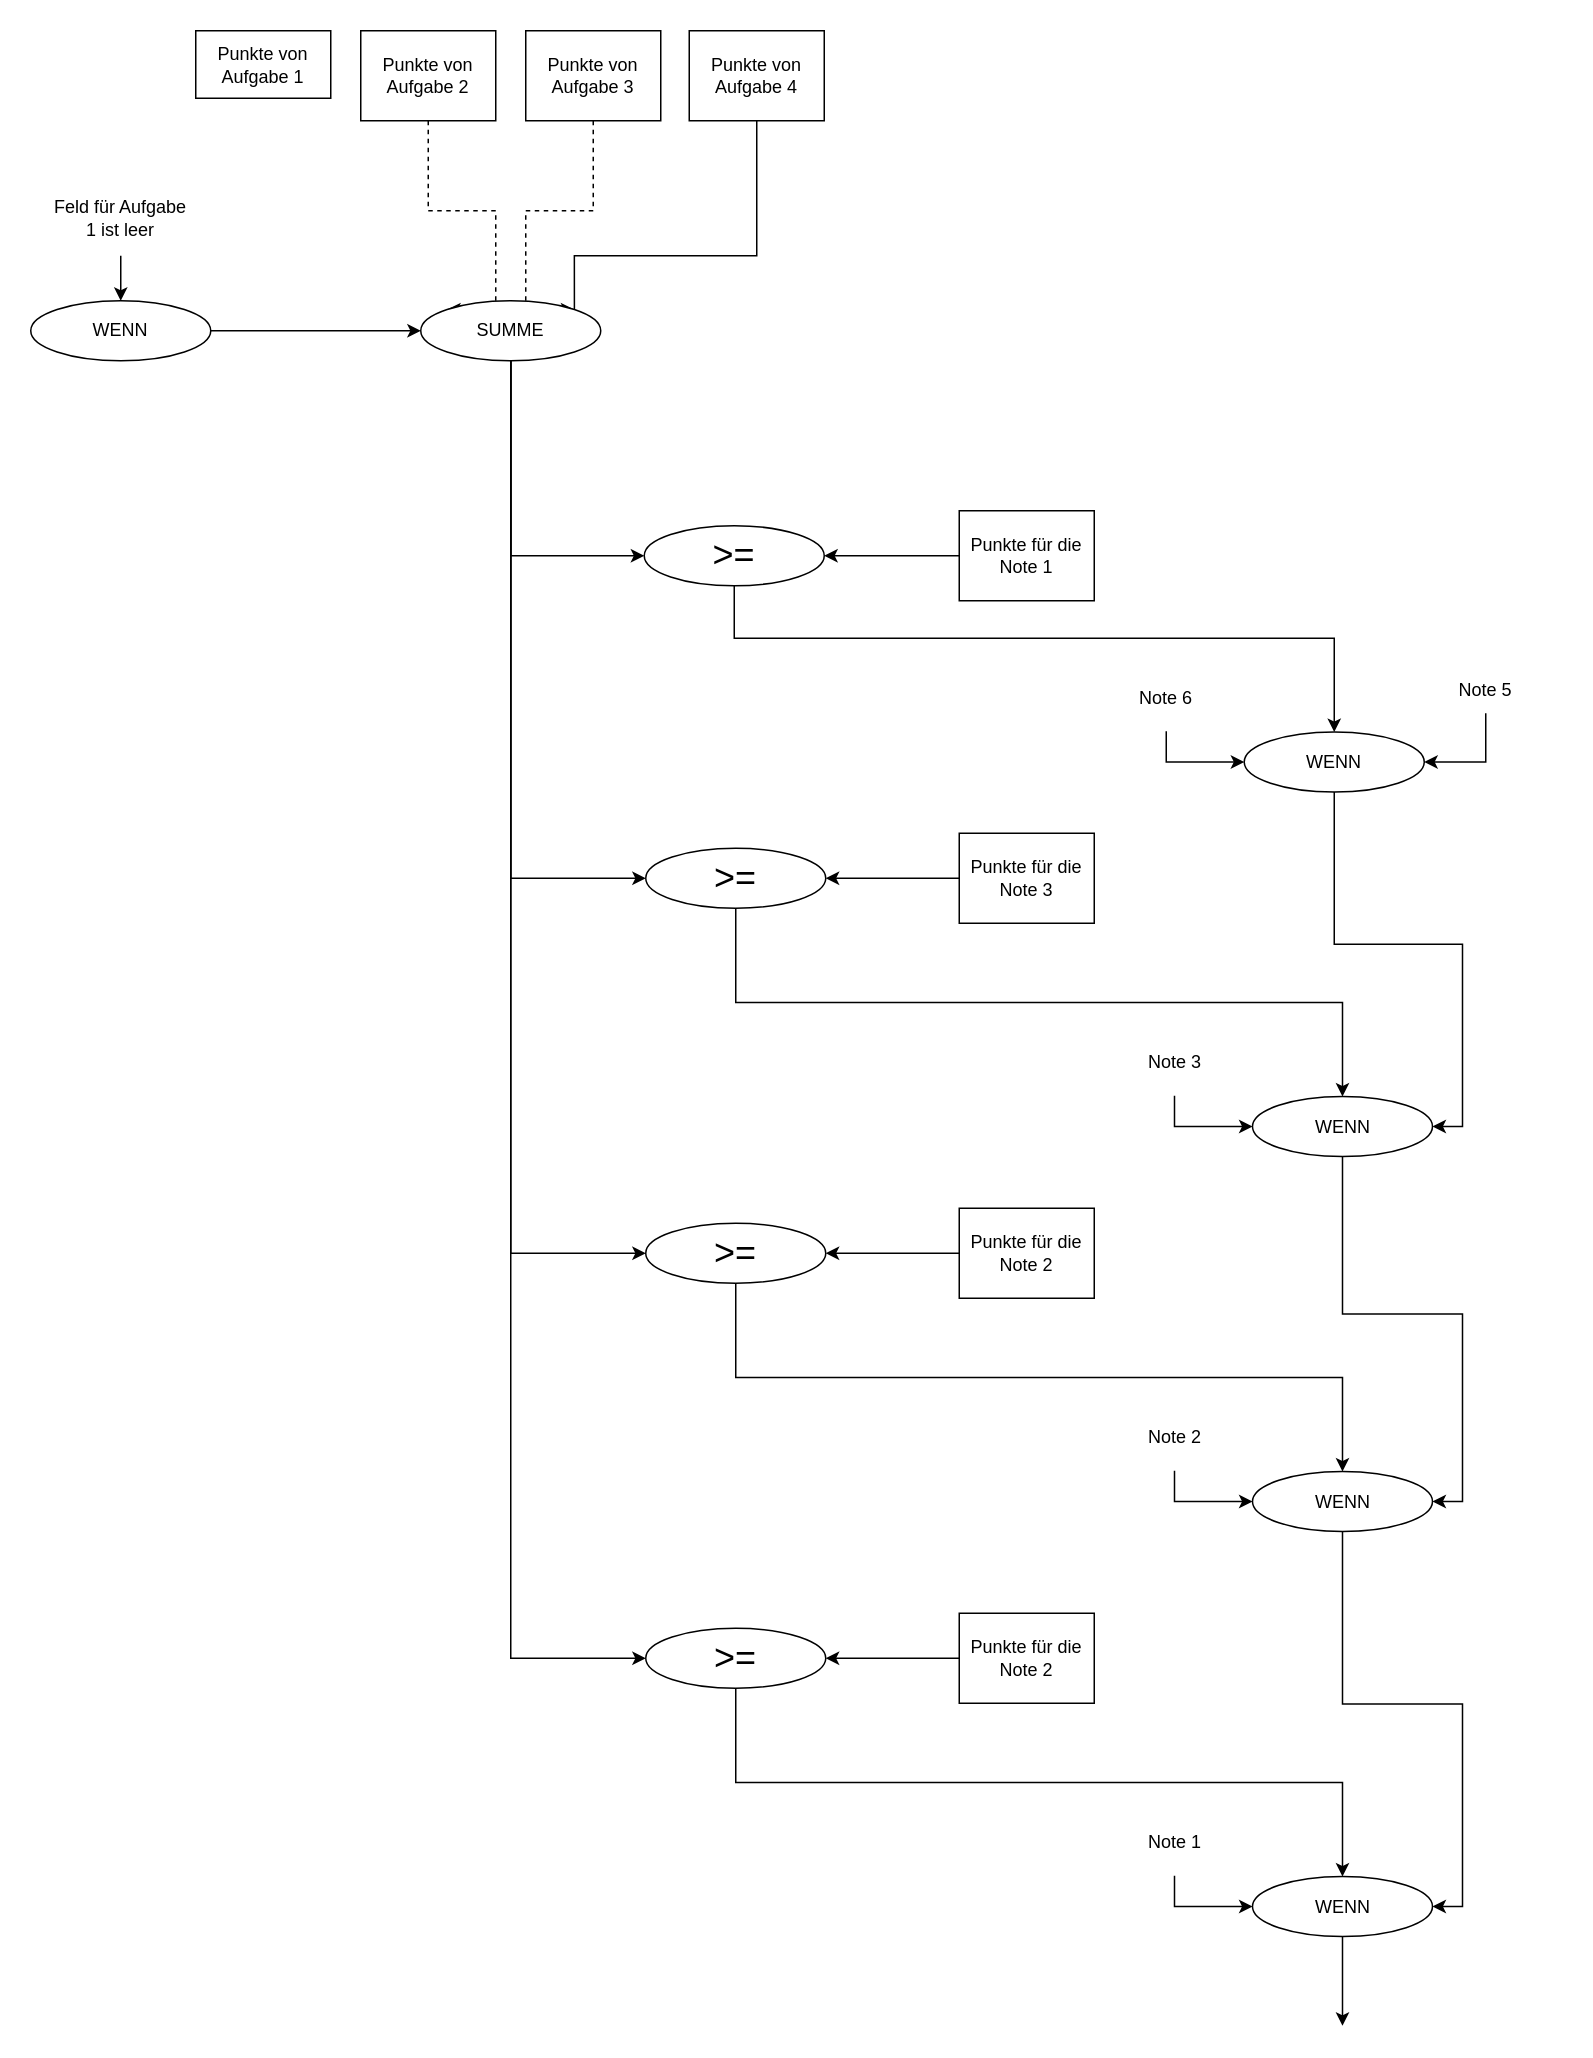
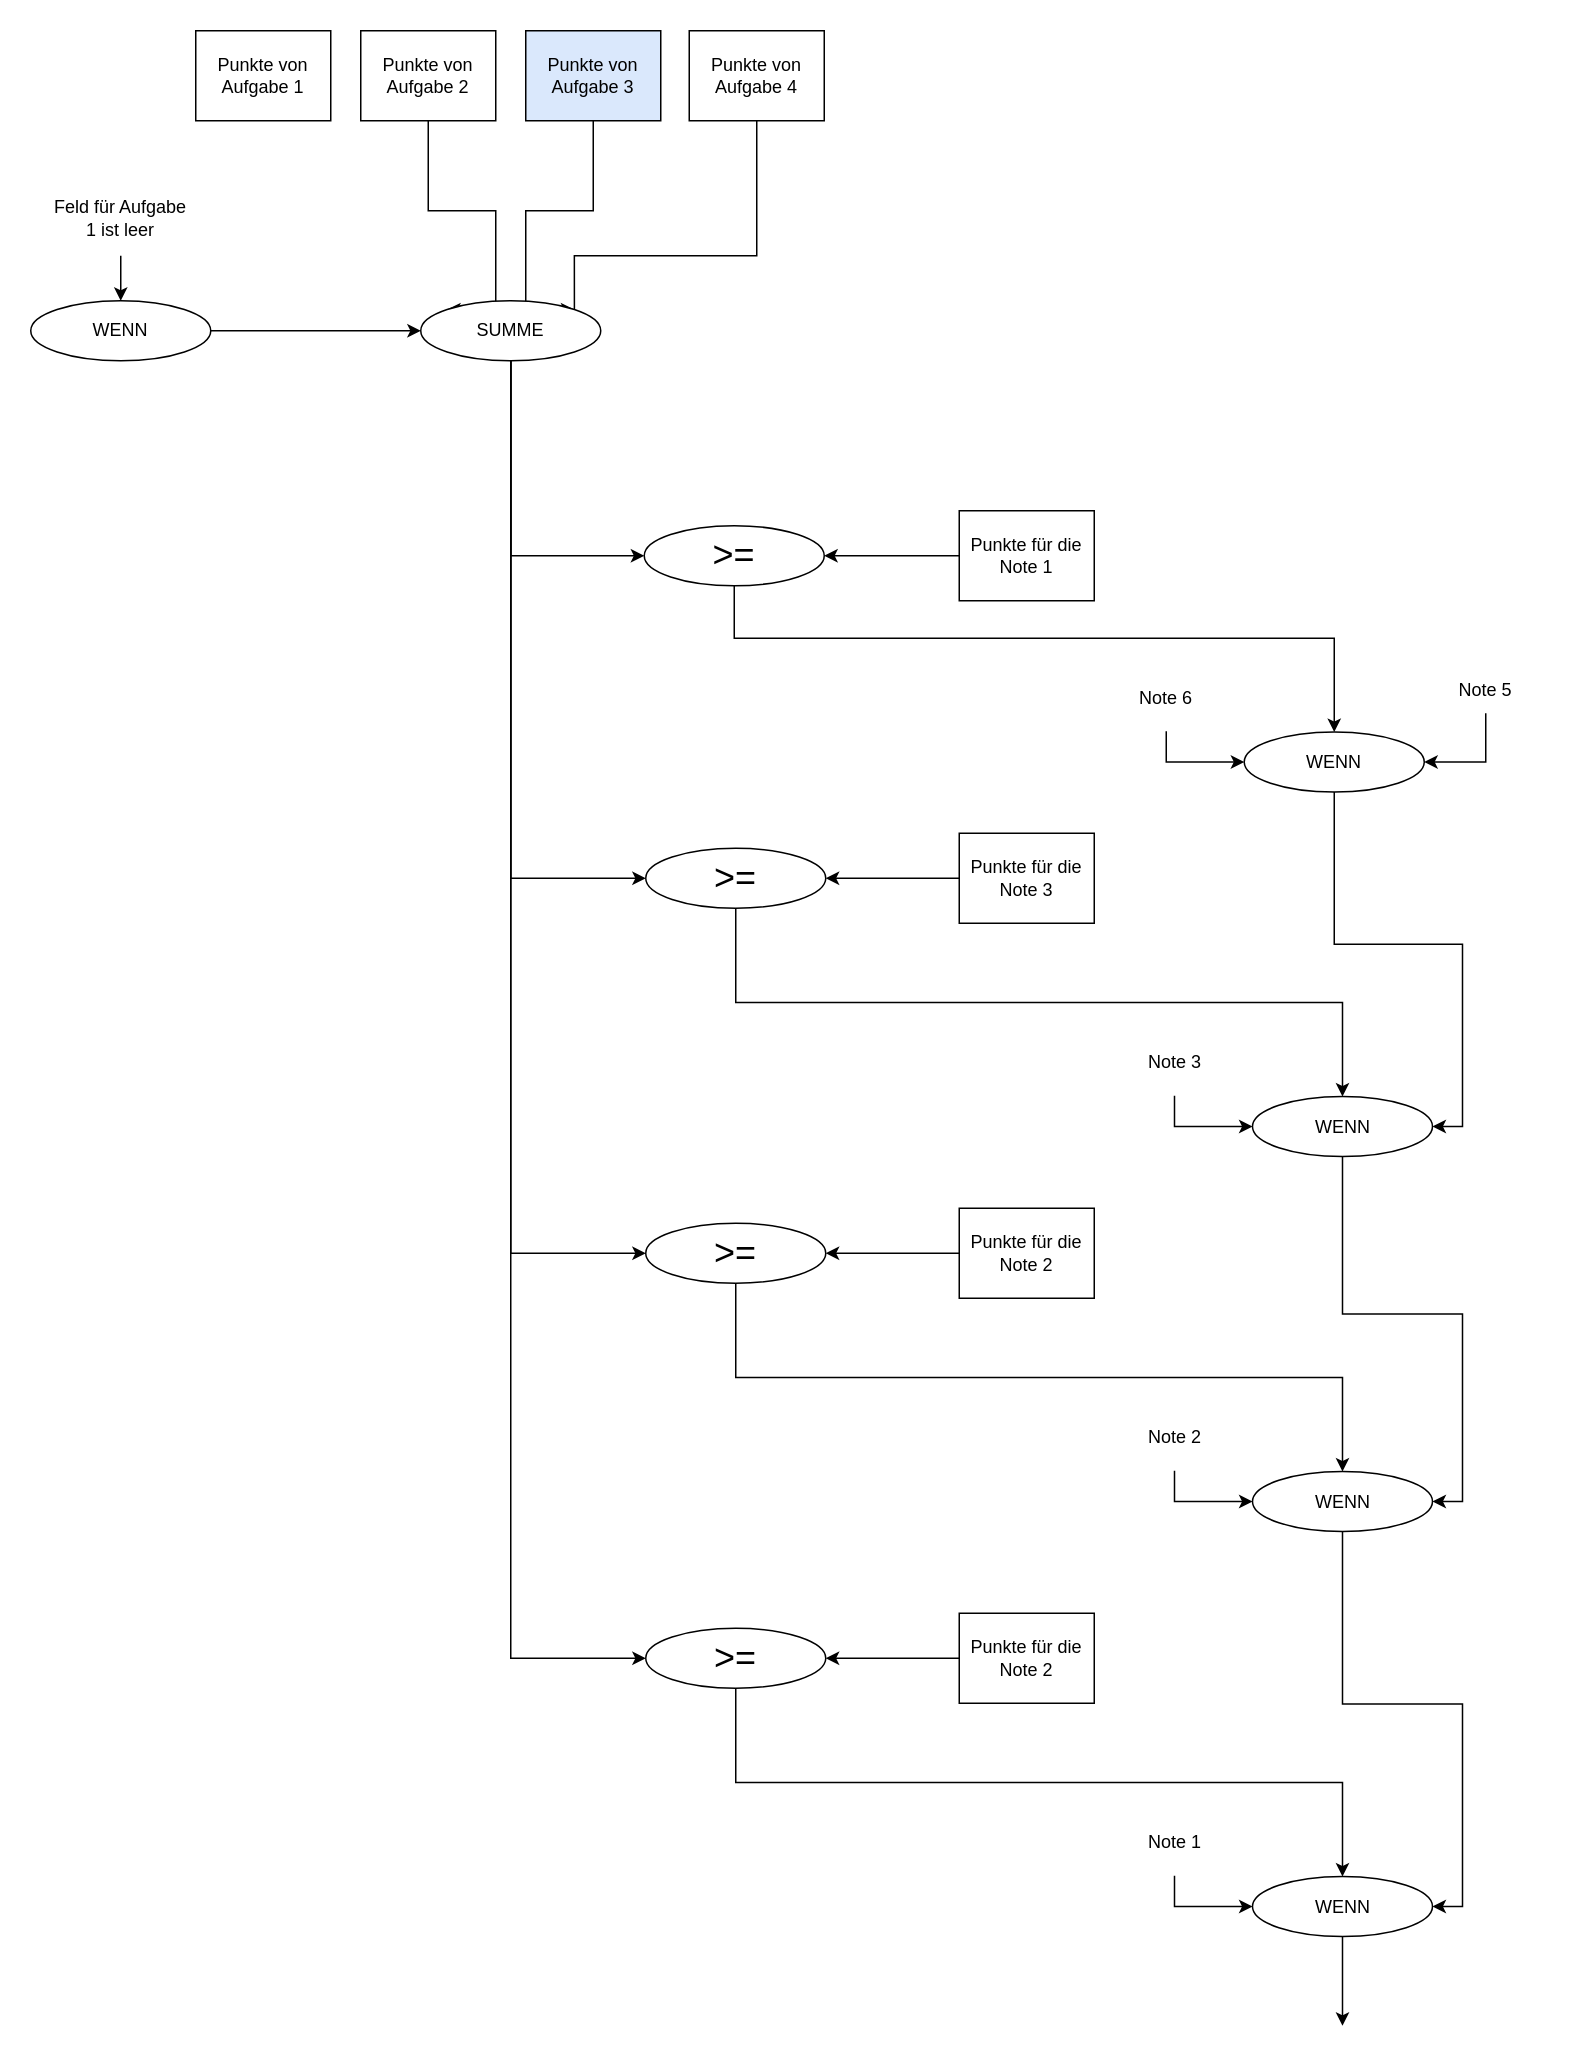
(263, 65) -> (263, 76)
(593, 76) -> (593, 76)
(460, 211) -> (460, 211)
(561, 211) -> (561, 211)
